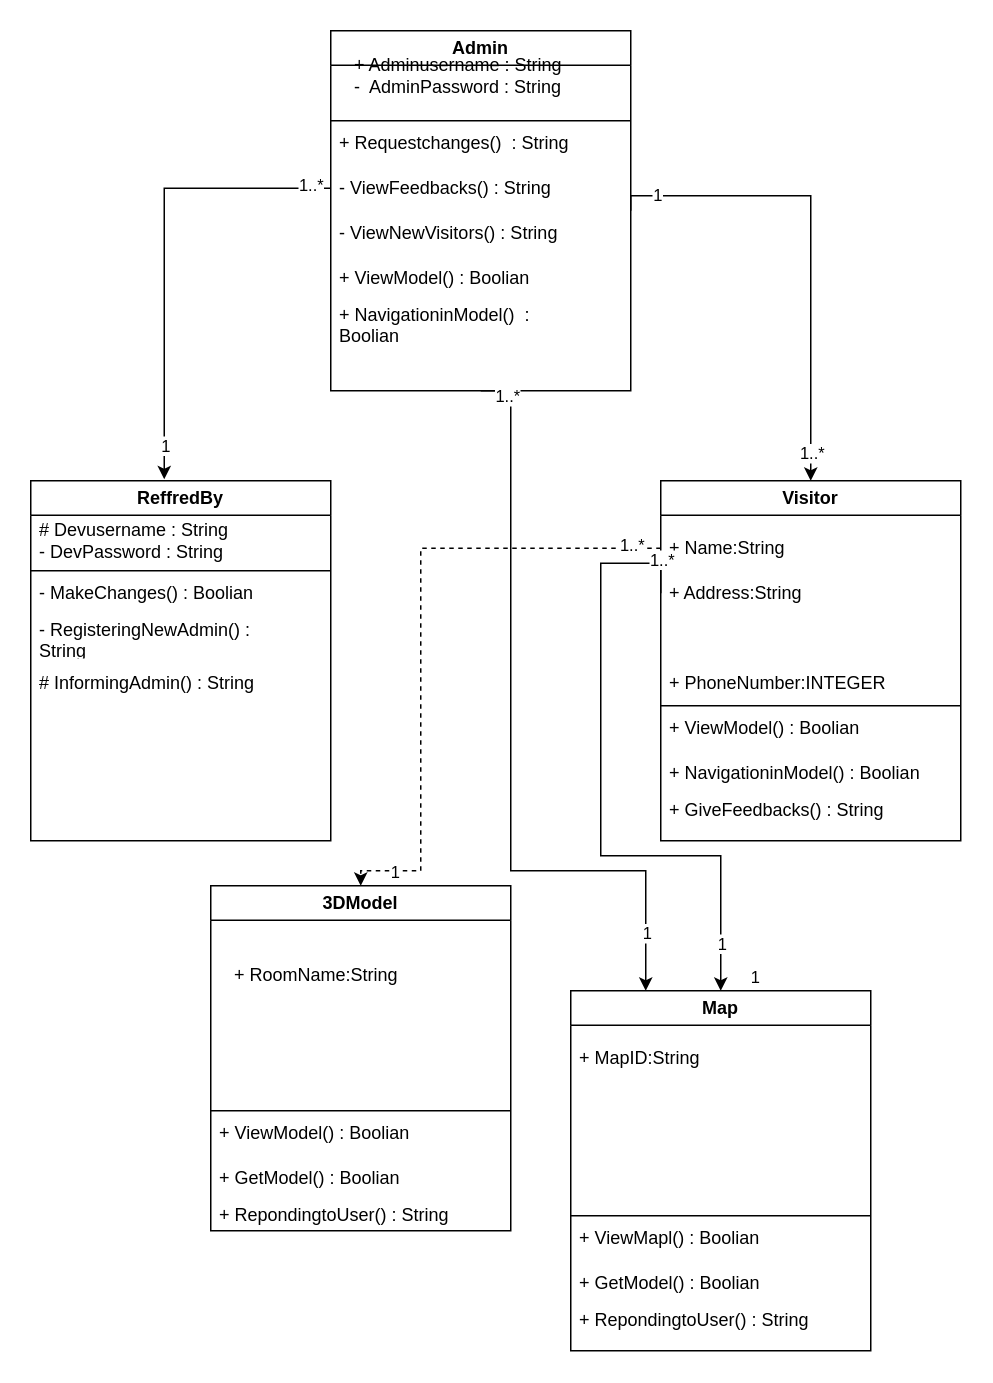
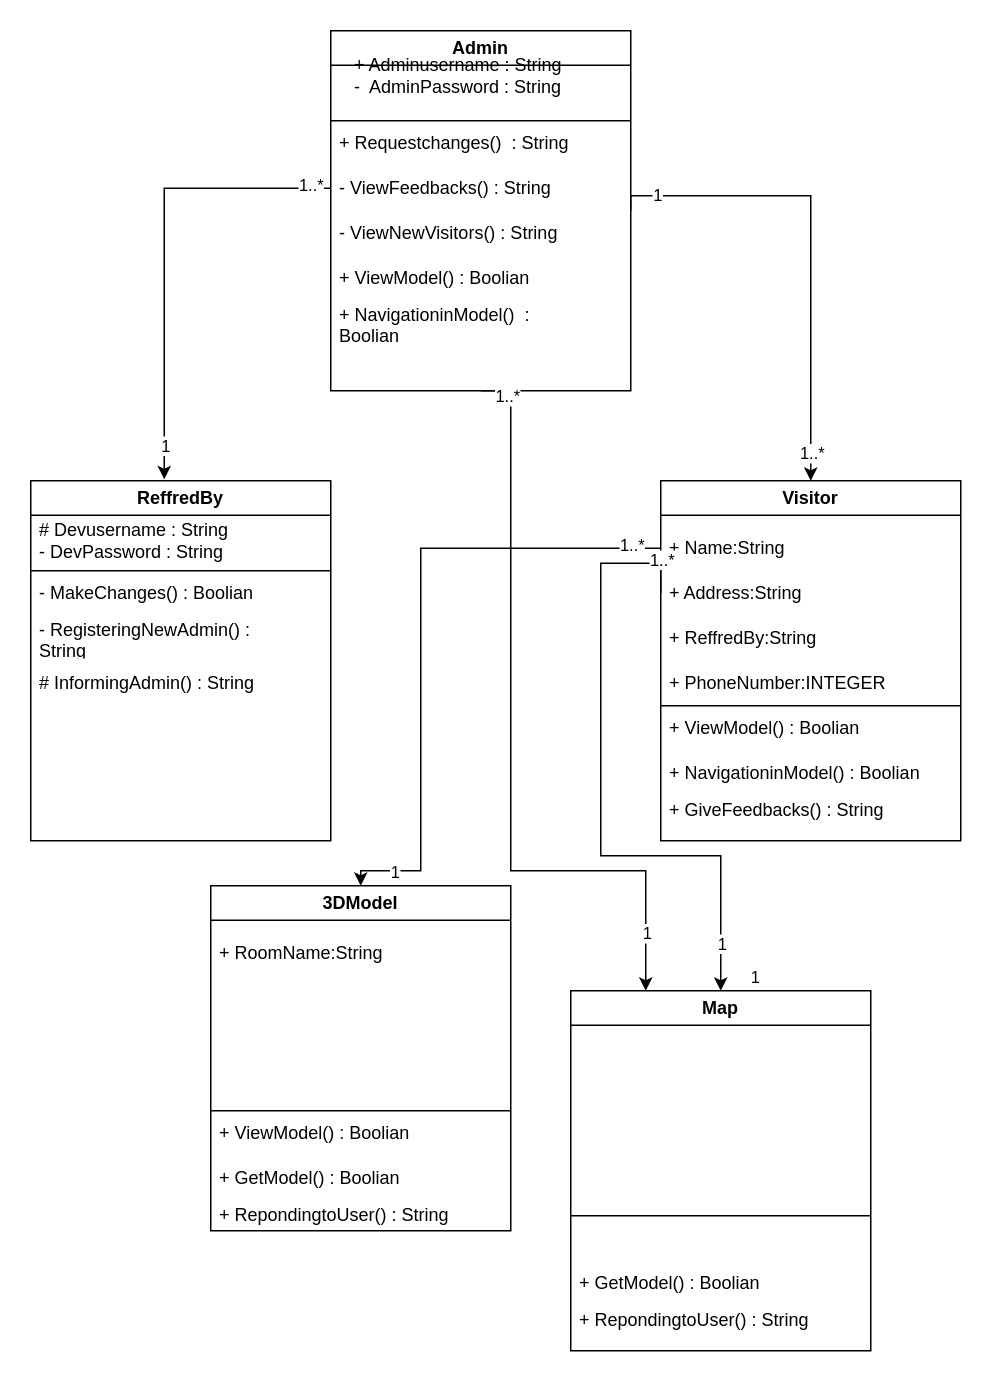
(421, 620) -> (421, 620)
none -> (796, 638)
(361, 976) -> (346, 953)
(706, 1058) -> none
(706, 1238) -> none
